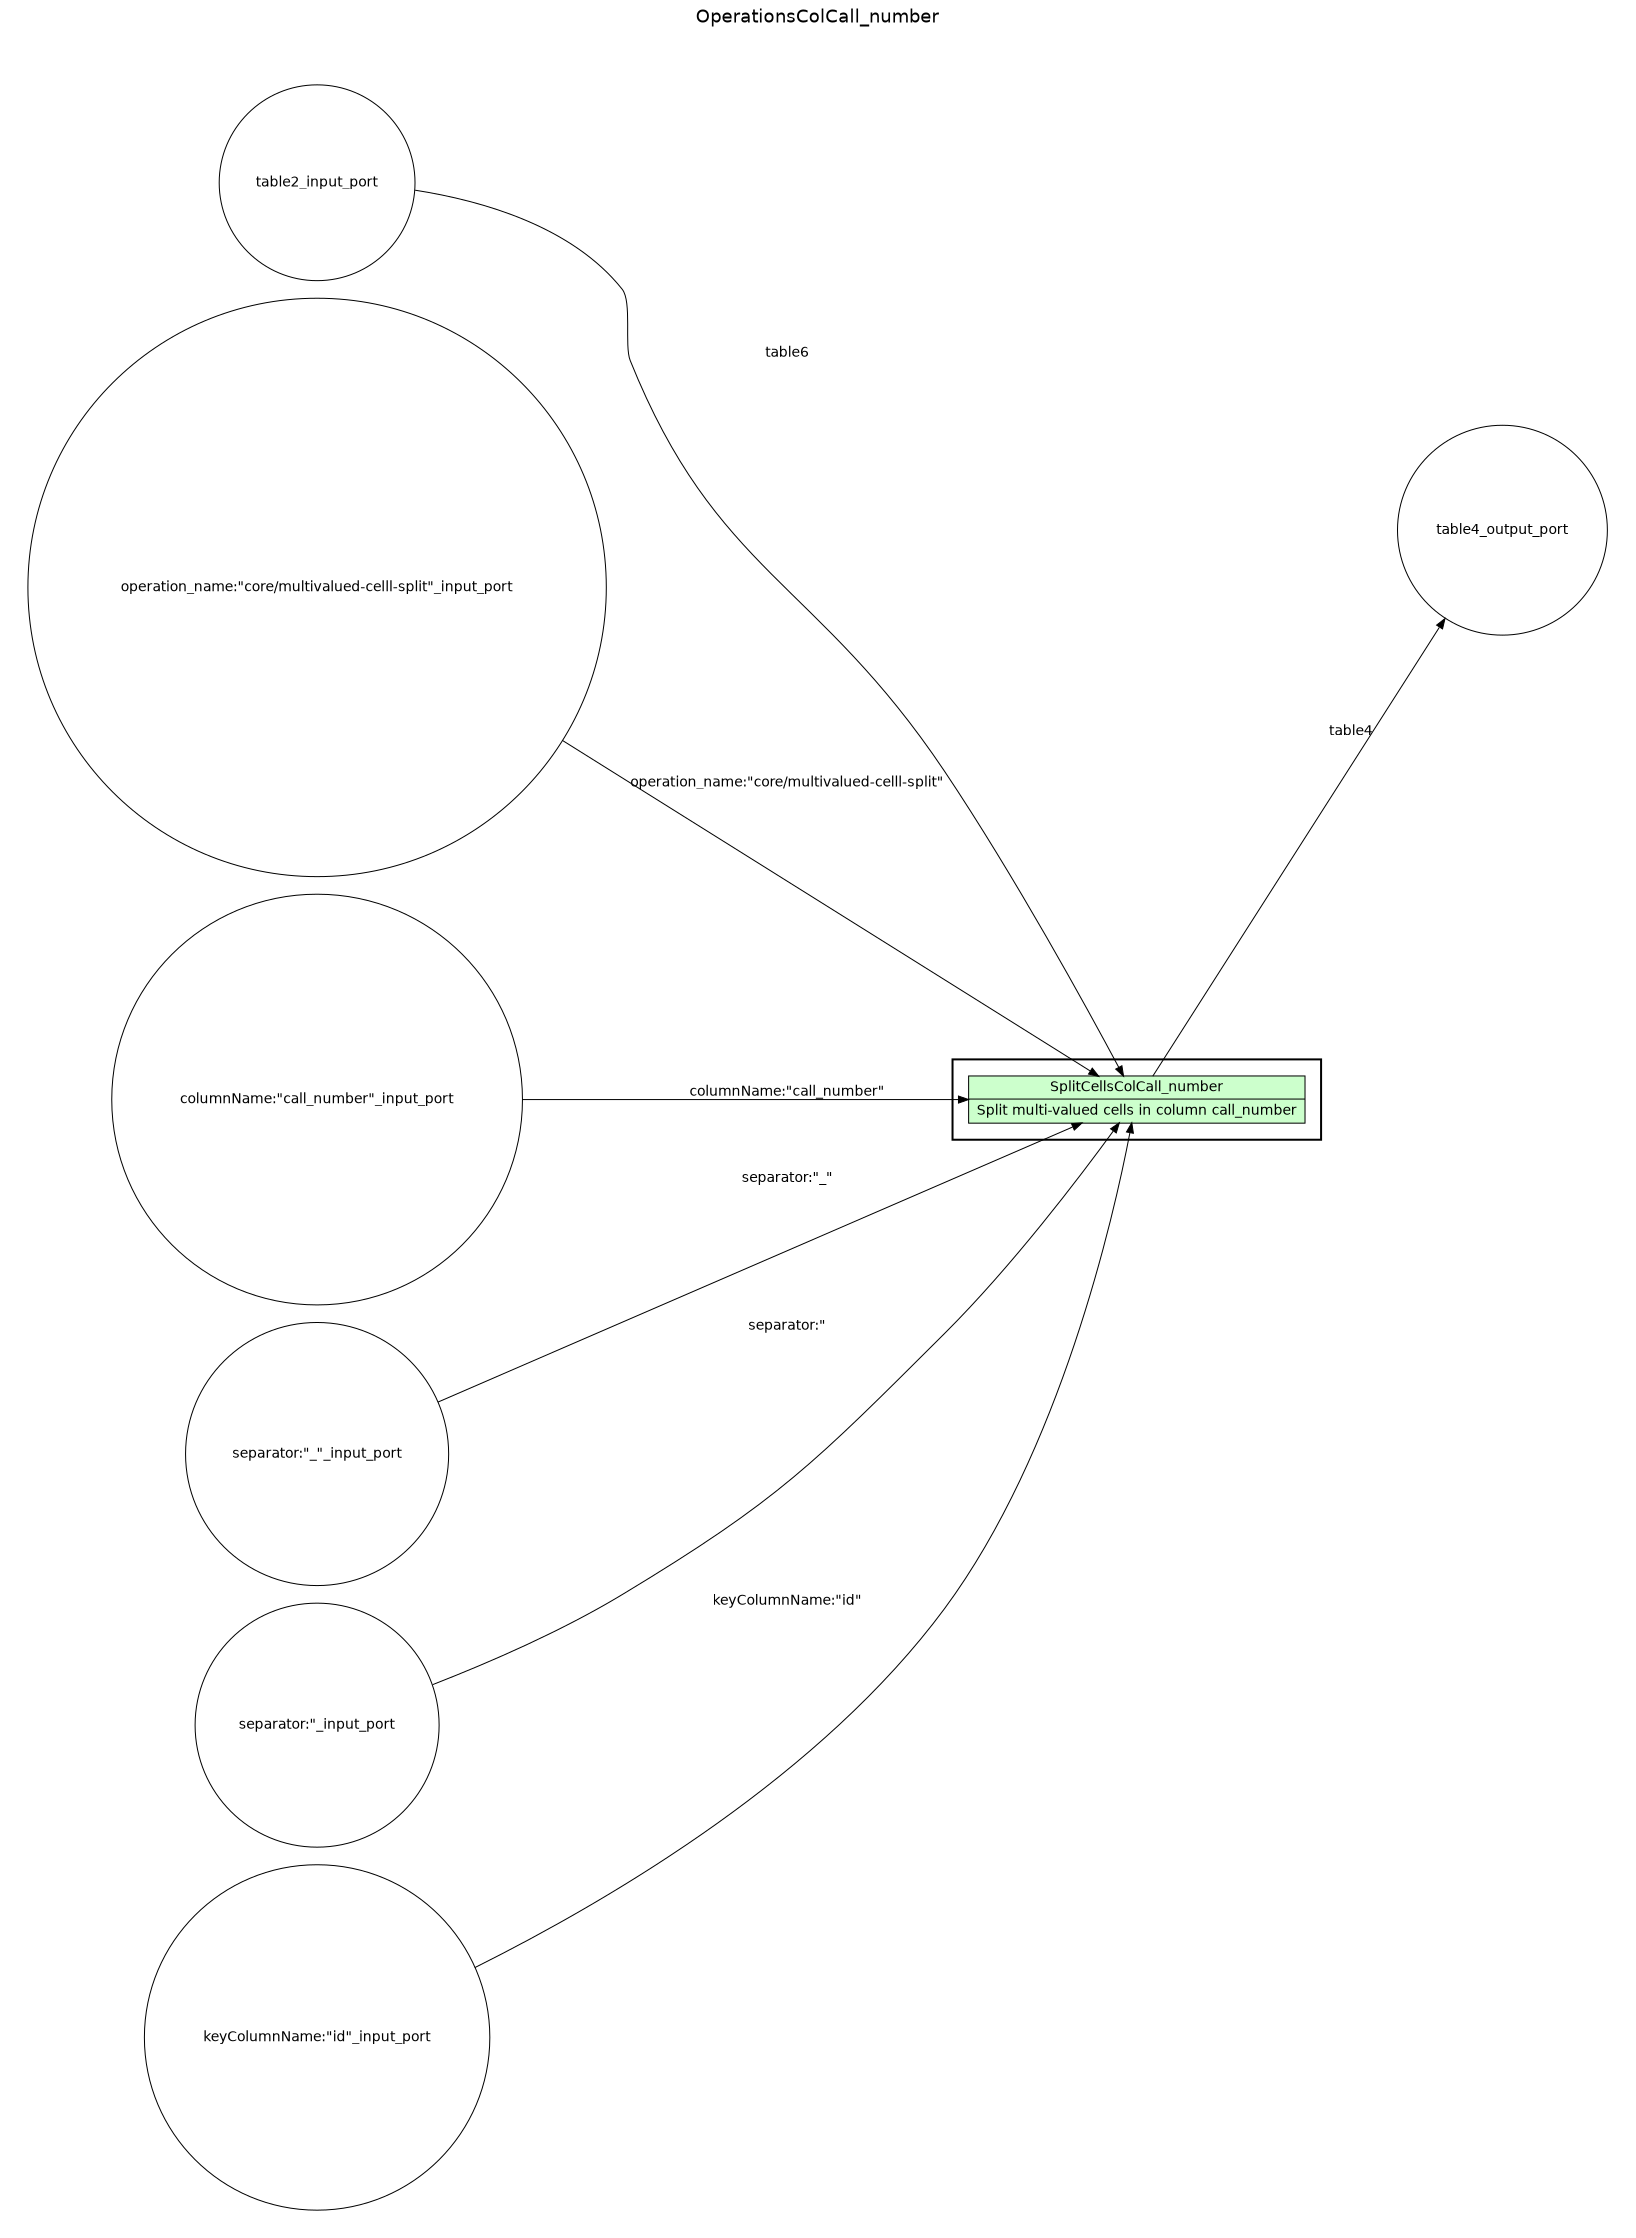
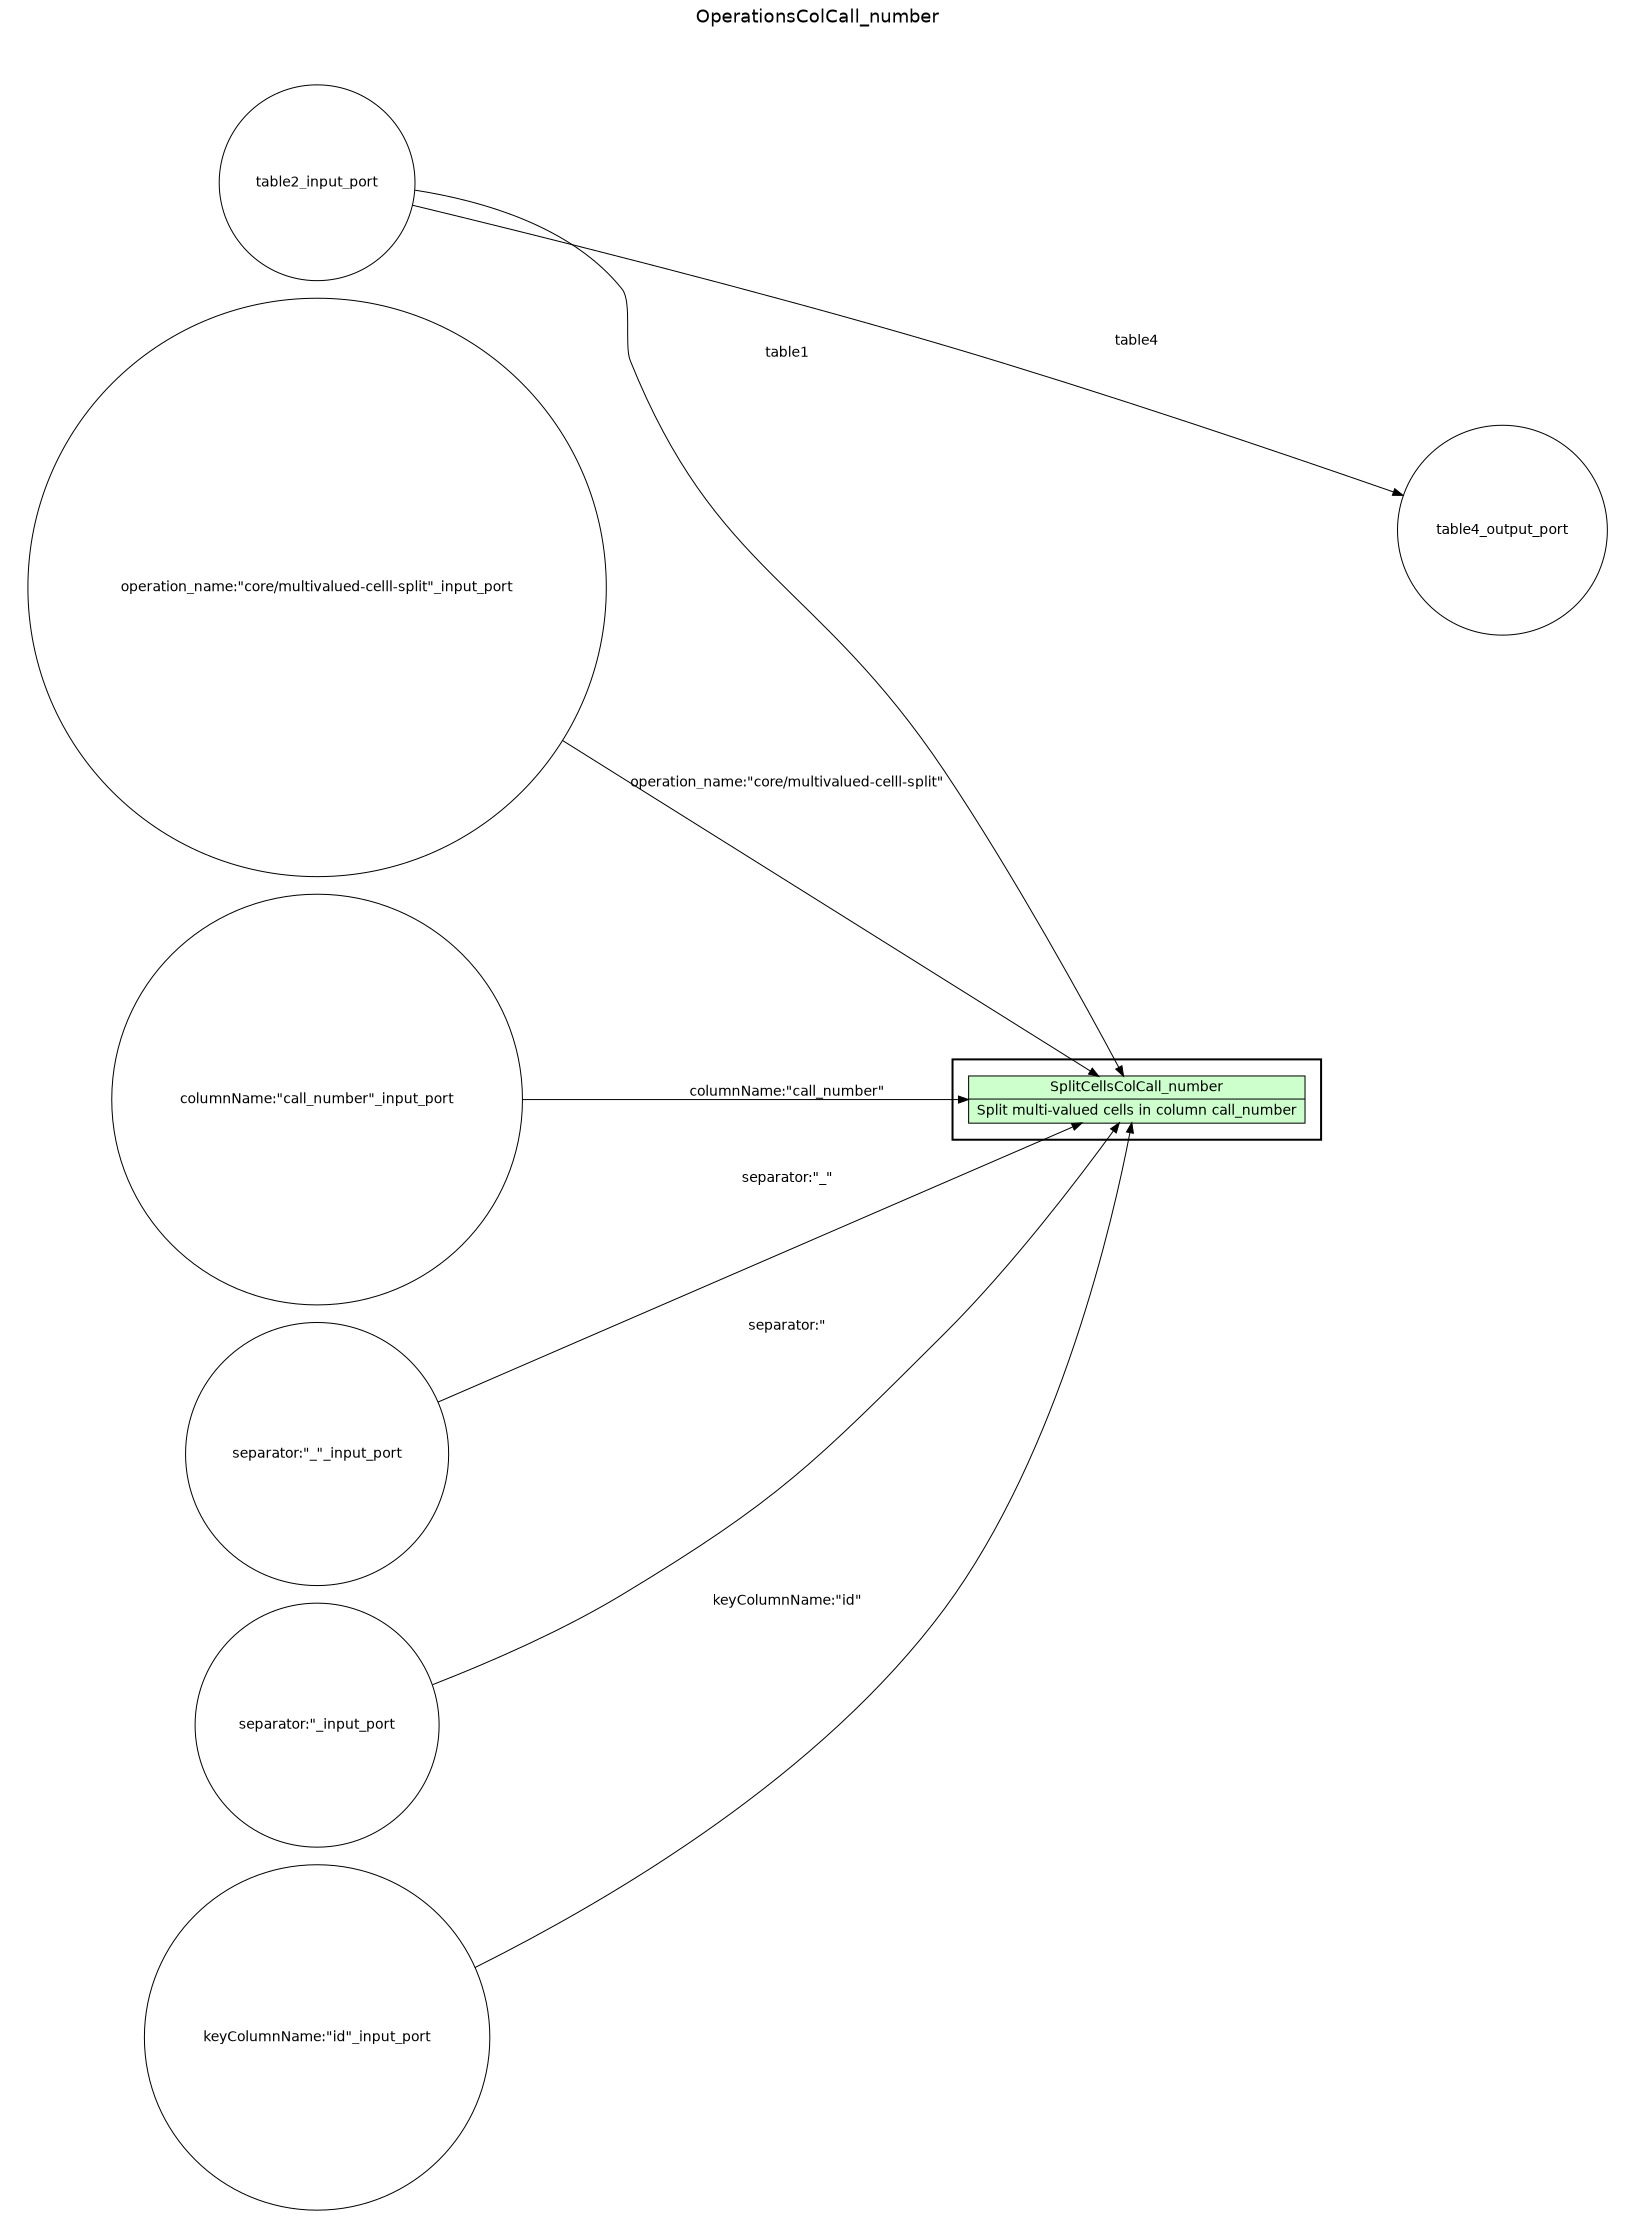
(787, 353) -> (787, 353)
(1296, 852) -> (907, 335)
